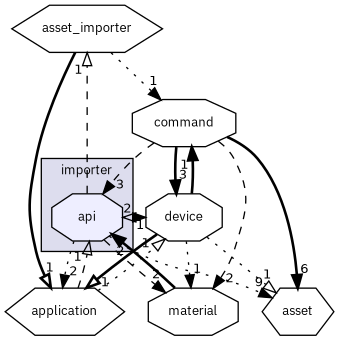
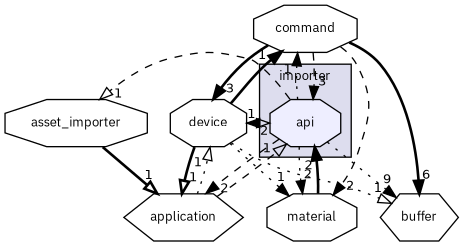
(87, 29) -> (76, 123)
(131, 72) -> (297, 83)
(68, 260) -> (241, 166)
(139, 271) -> (300, 166)
(298, 312) -> (419, 217)
